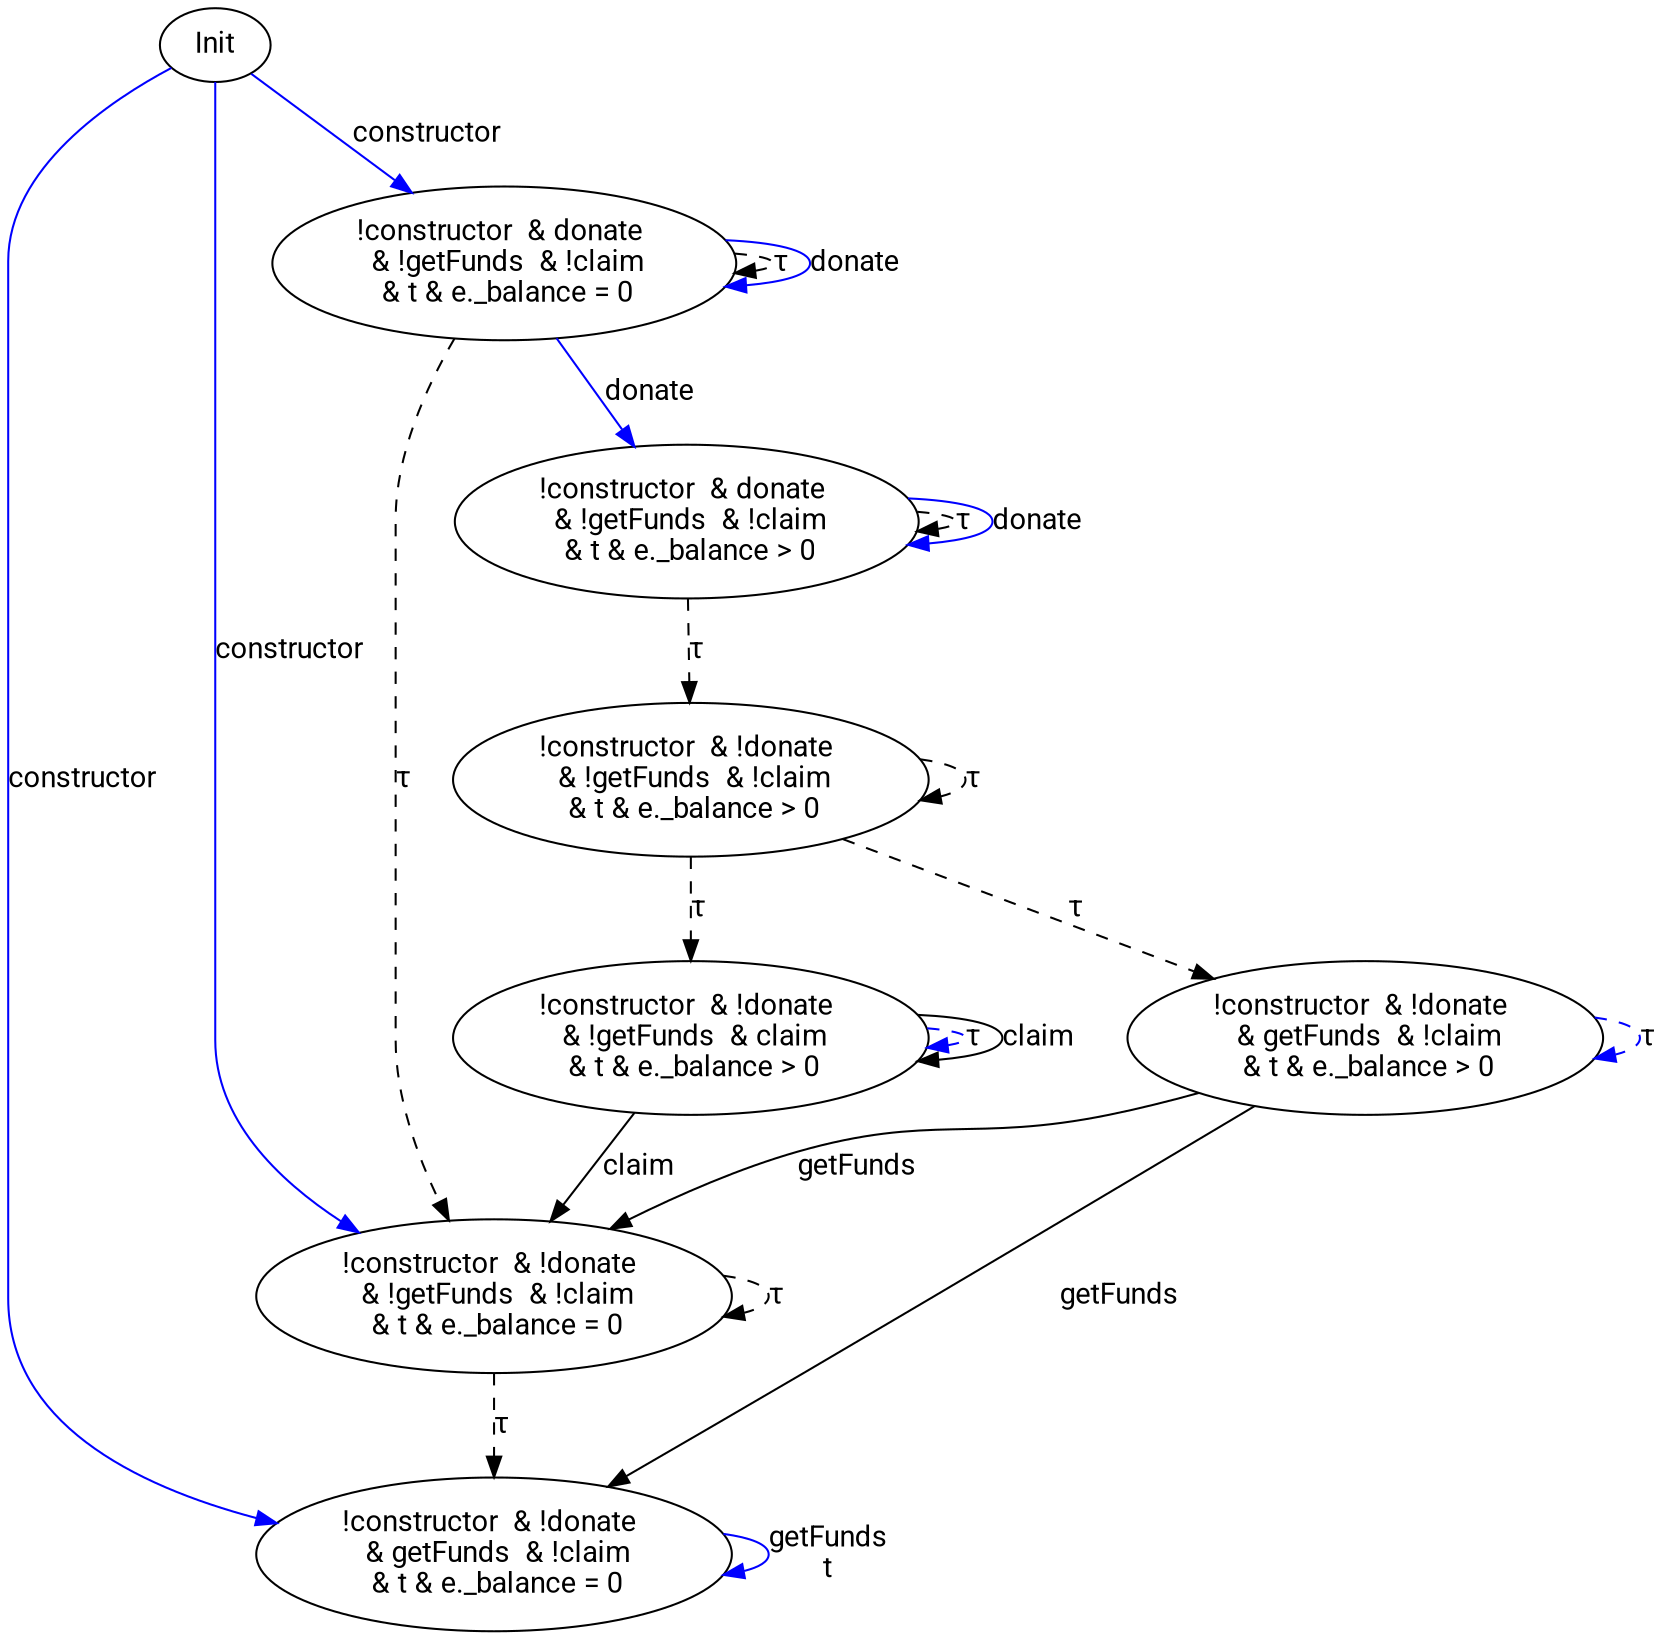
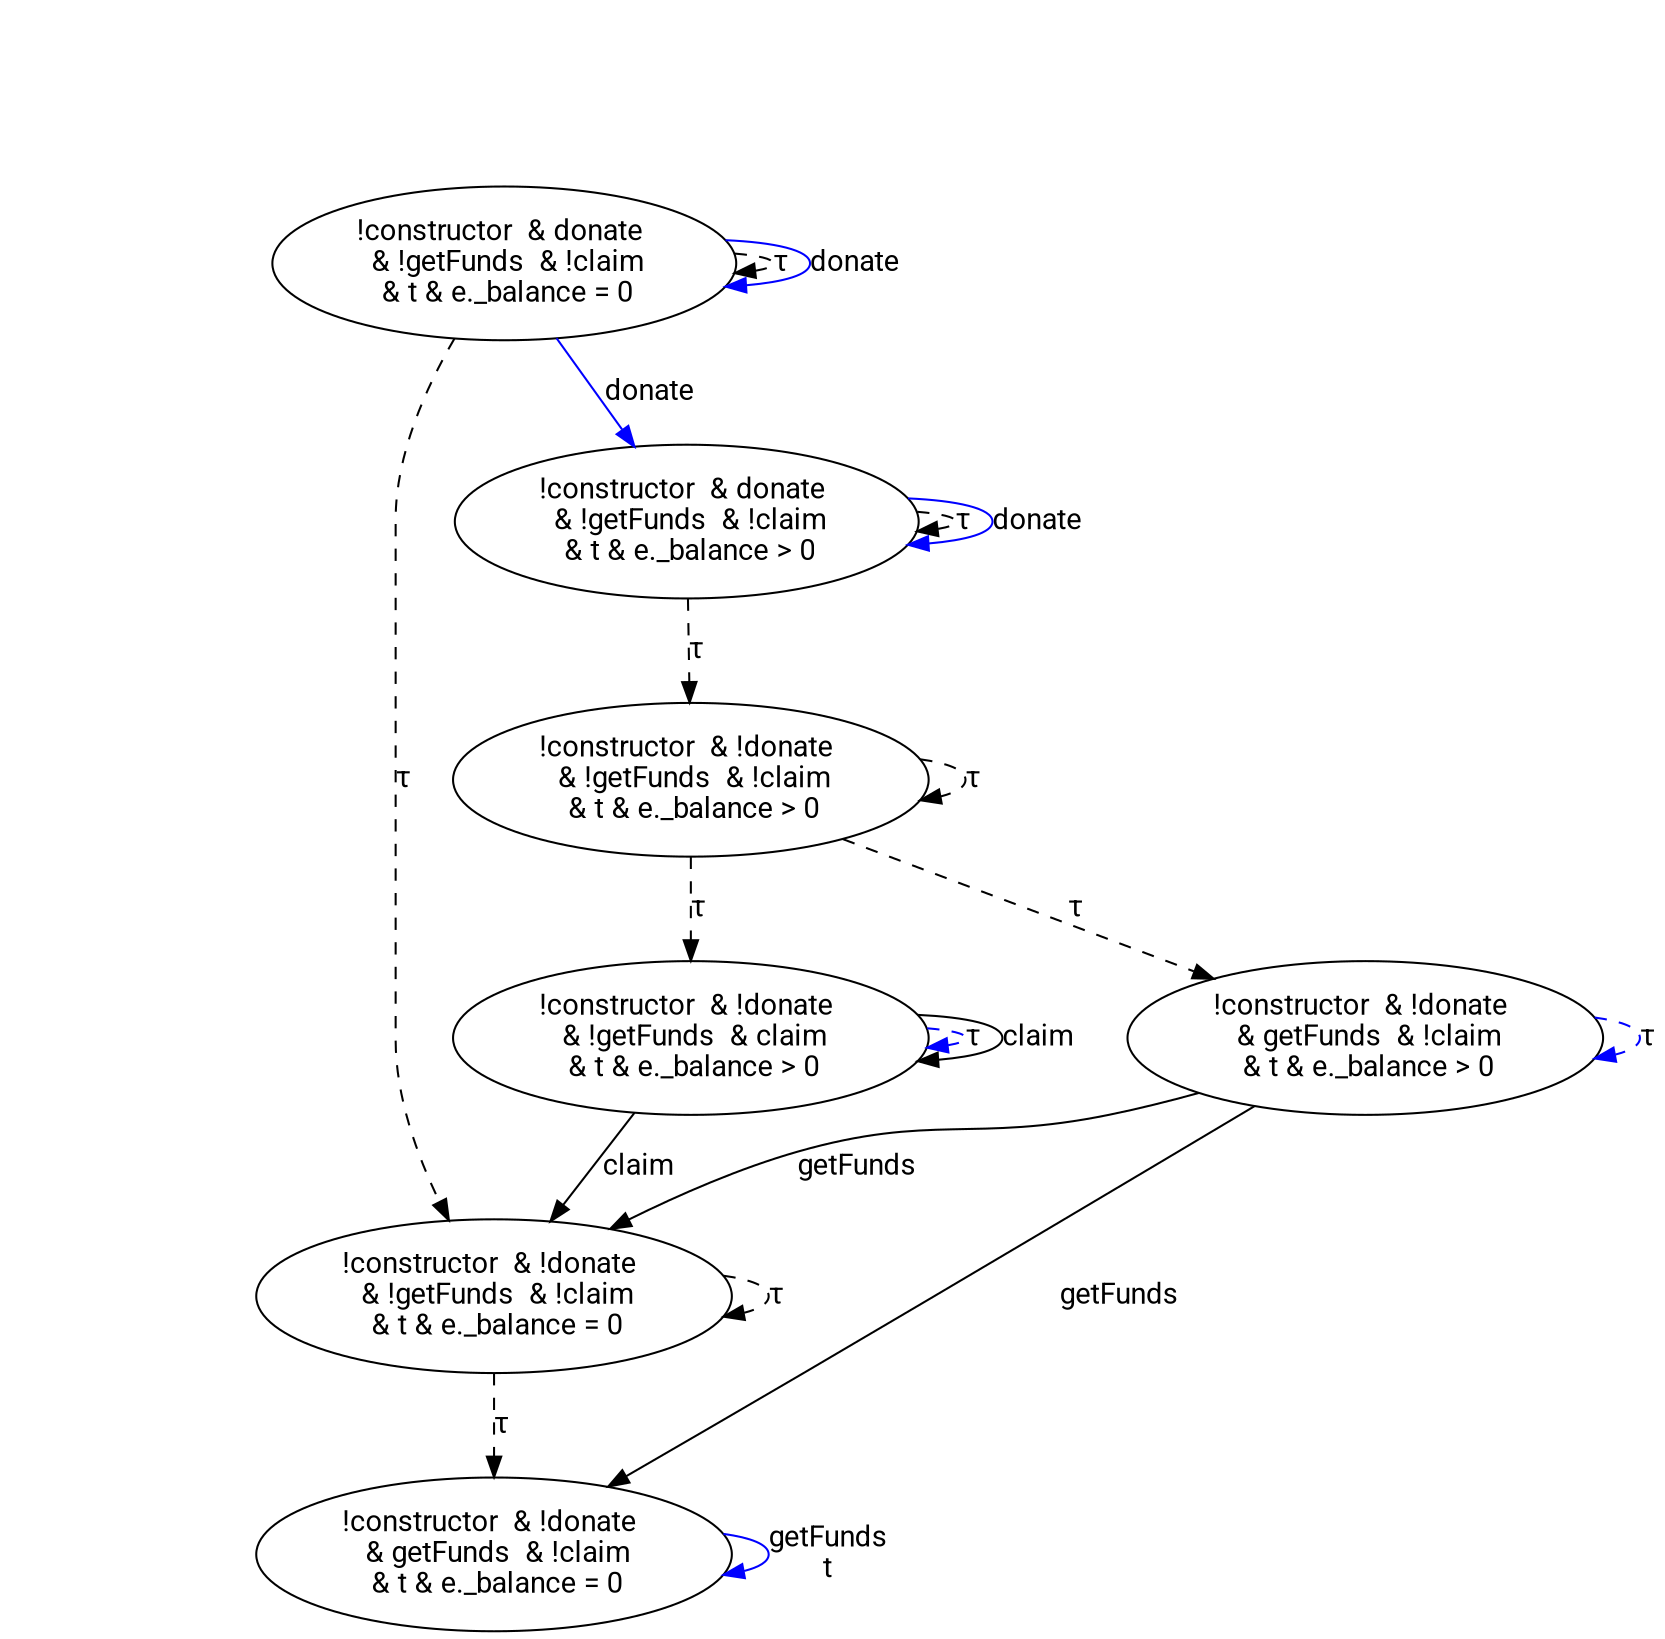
(215, 45) -> none
